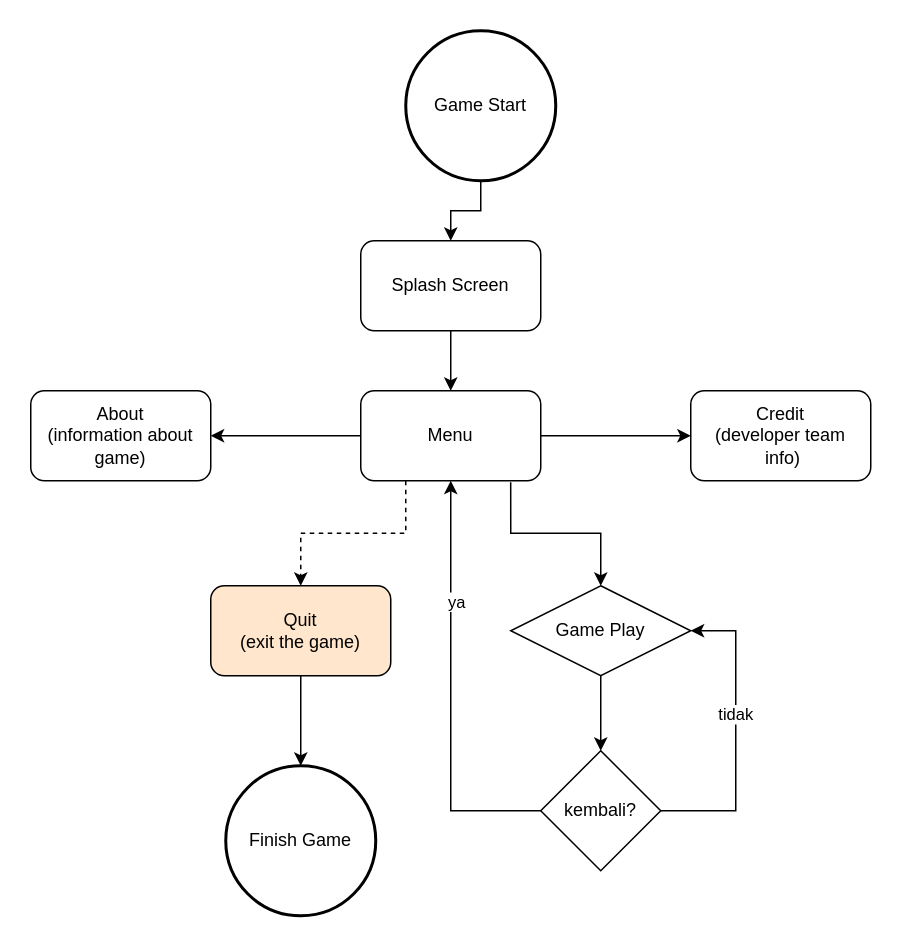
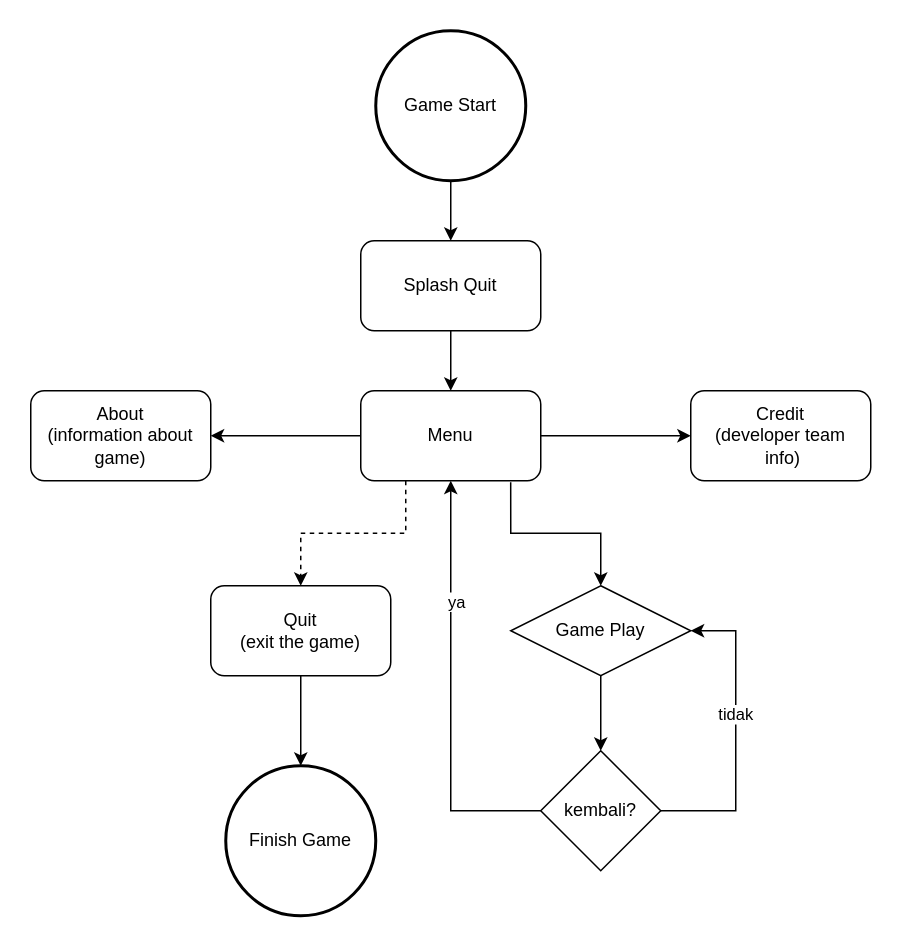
(481, 106) -> (451, 106)
(451, 286) -> (451, 286)
(301, 631) -> (301, 631)
